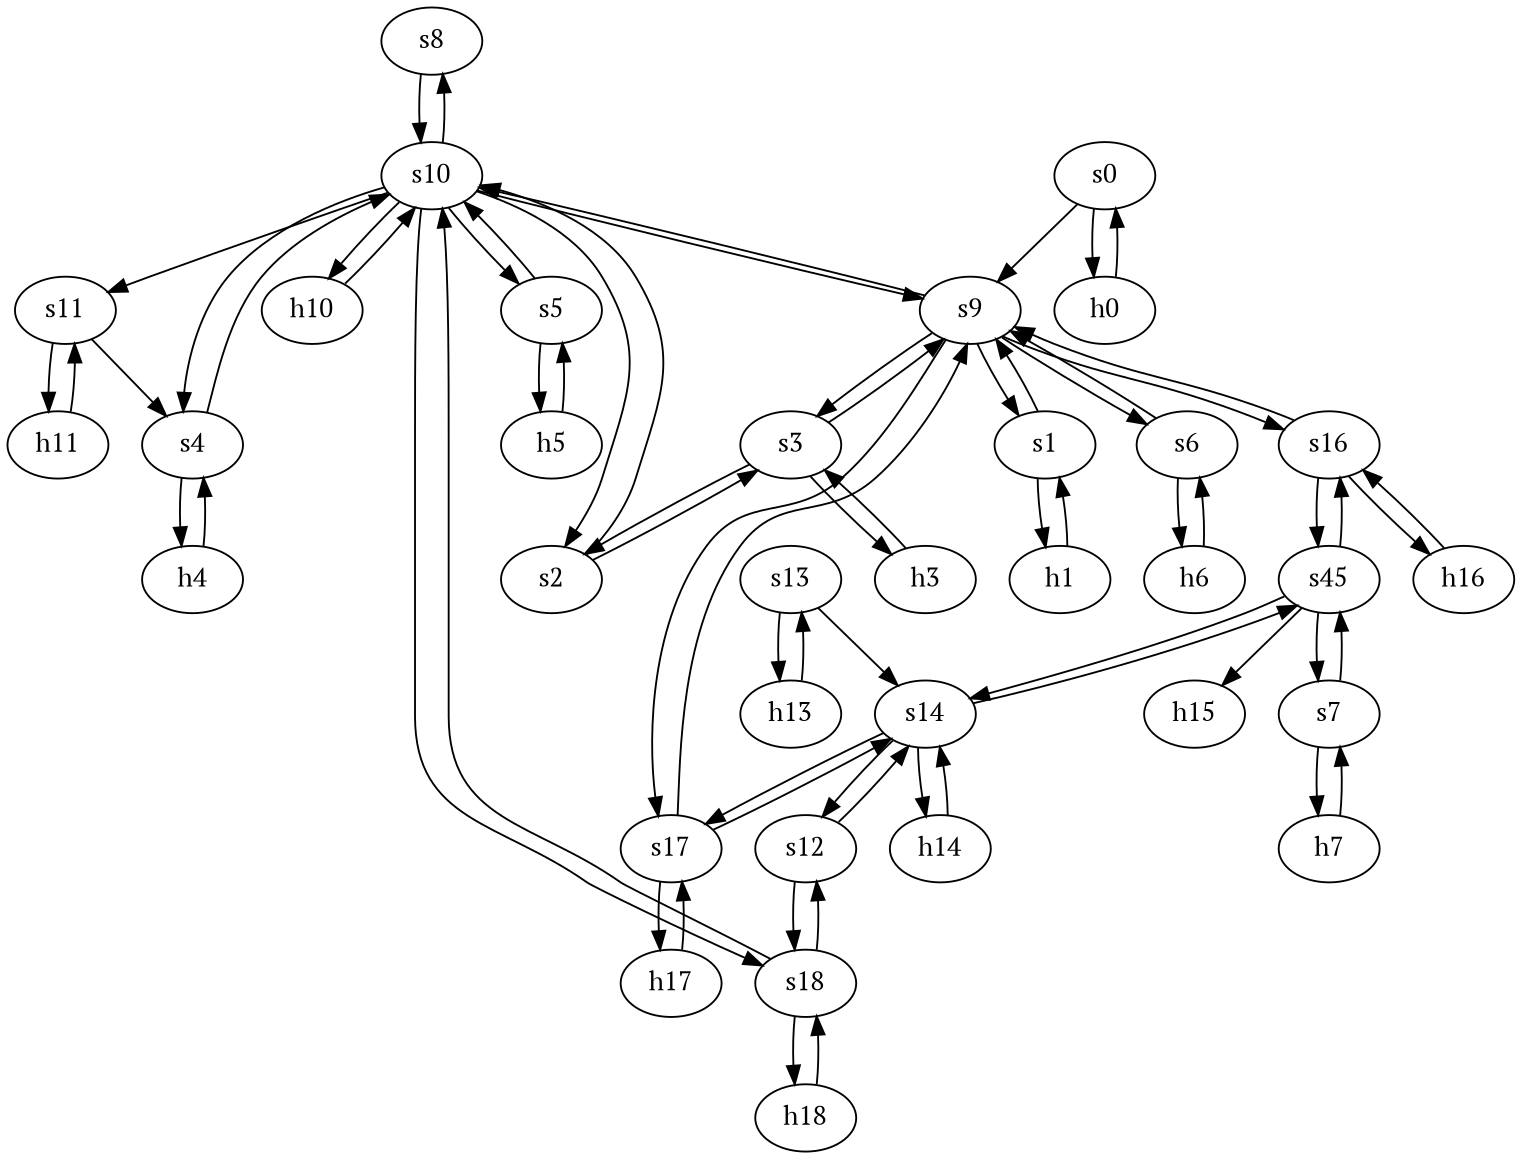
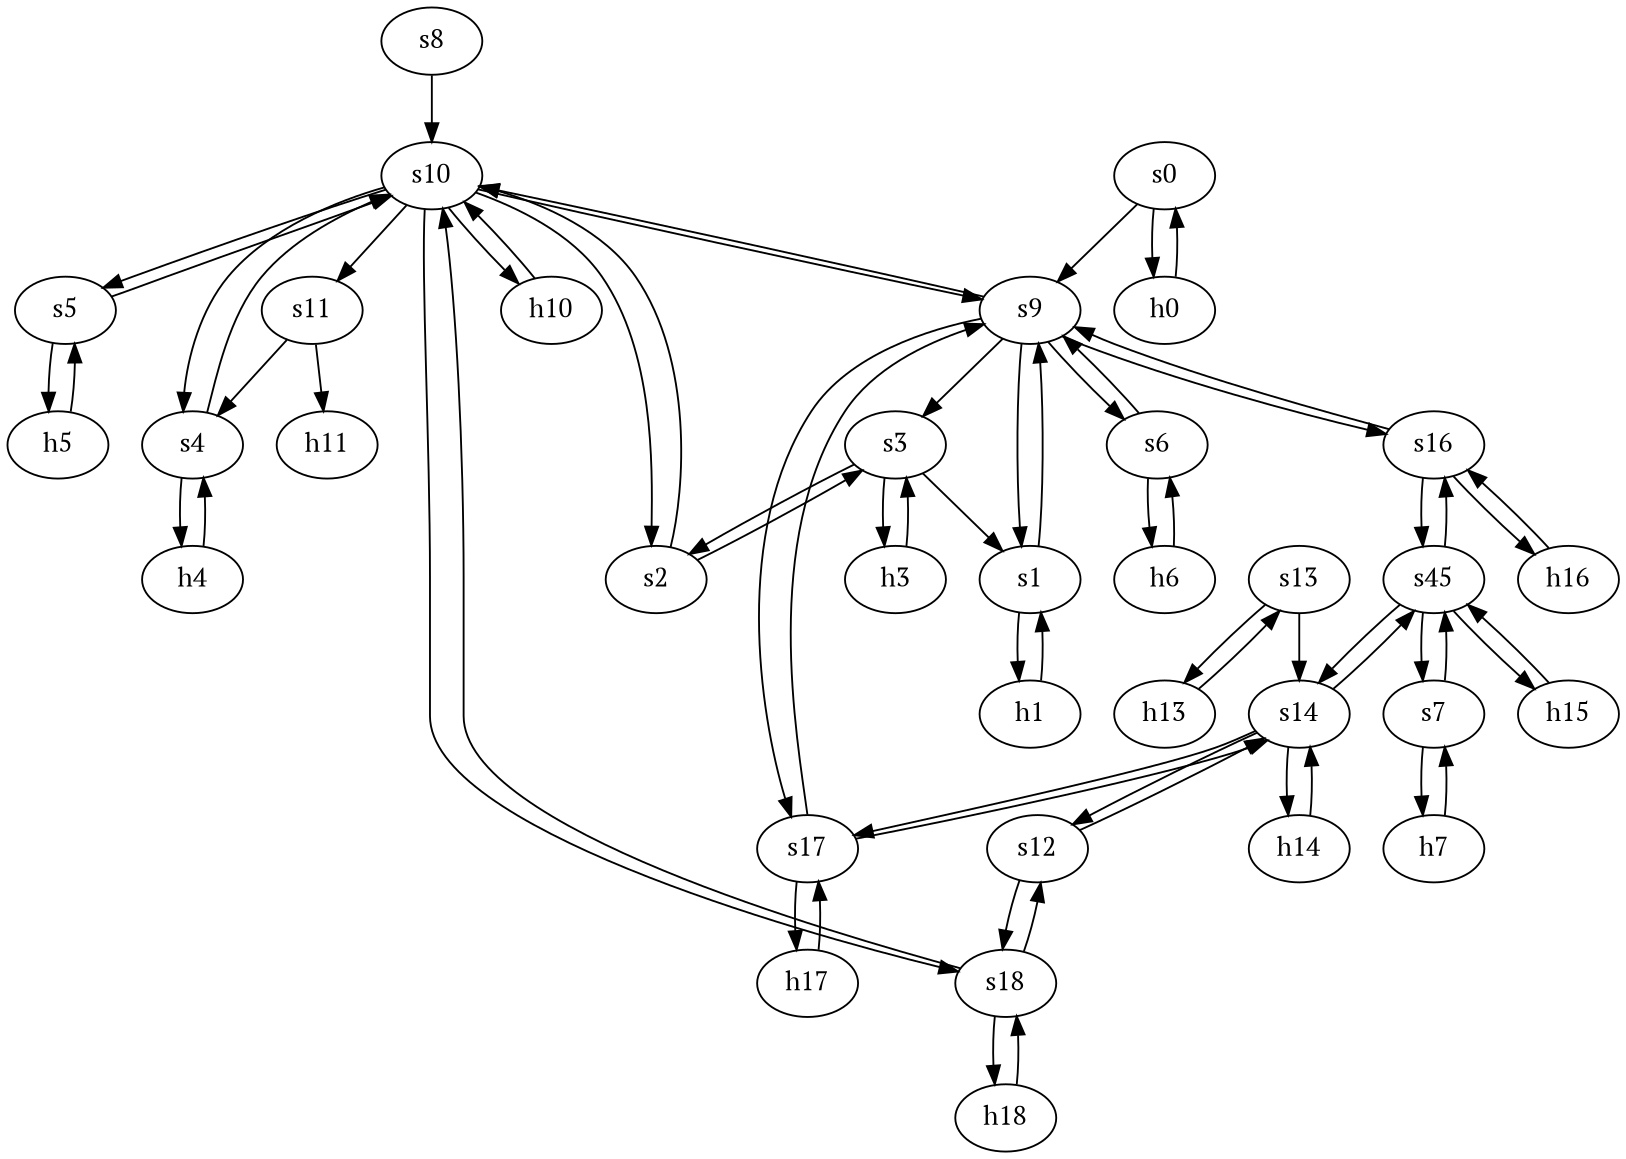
(444, 118) -> none
(74, 387) -> none
(879, 388) -> (956, 506)
none -> (1516, 649)
